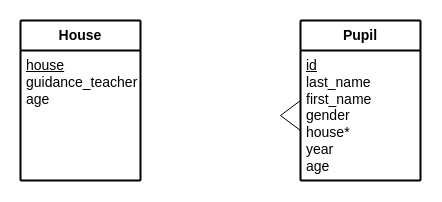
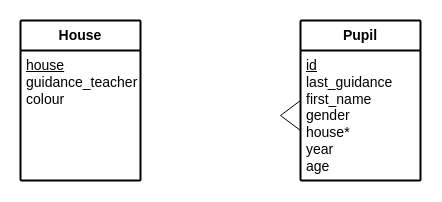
(79, 79) -> (79, 79)
(339, 108) -> (347, 108)
